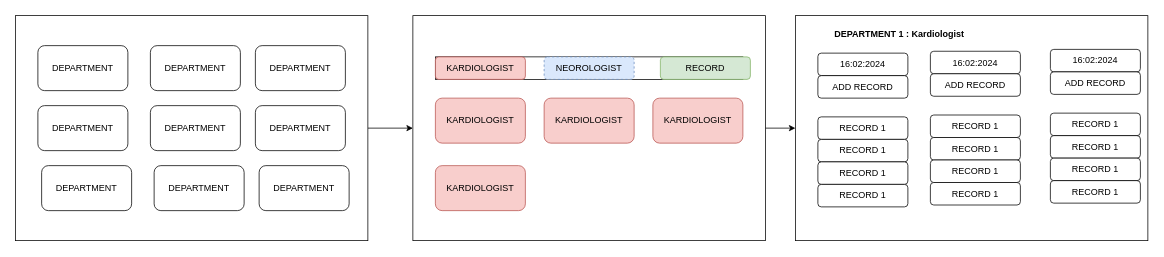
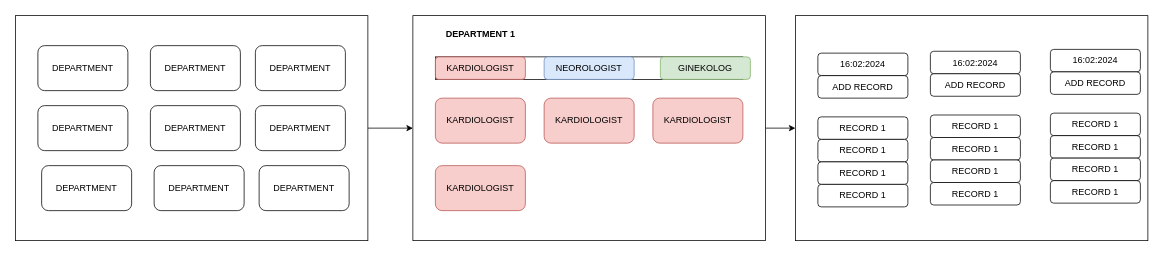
none -> (480, 34)
(900, 34) -> none
(589, 68) -> (589, 68)
(705, 68) -> (705, 68)
